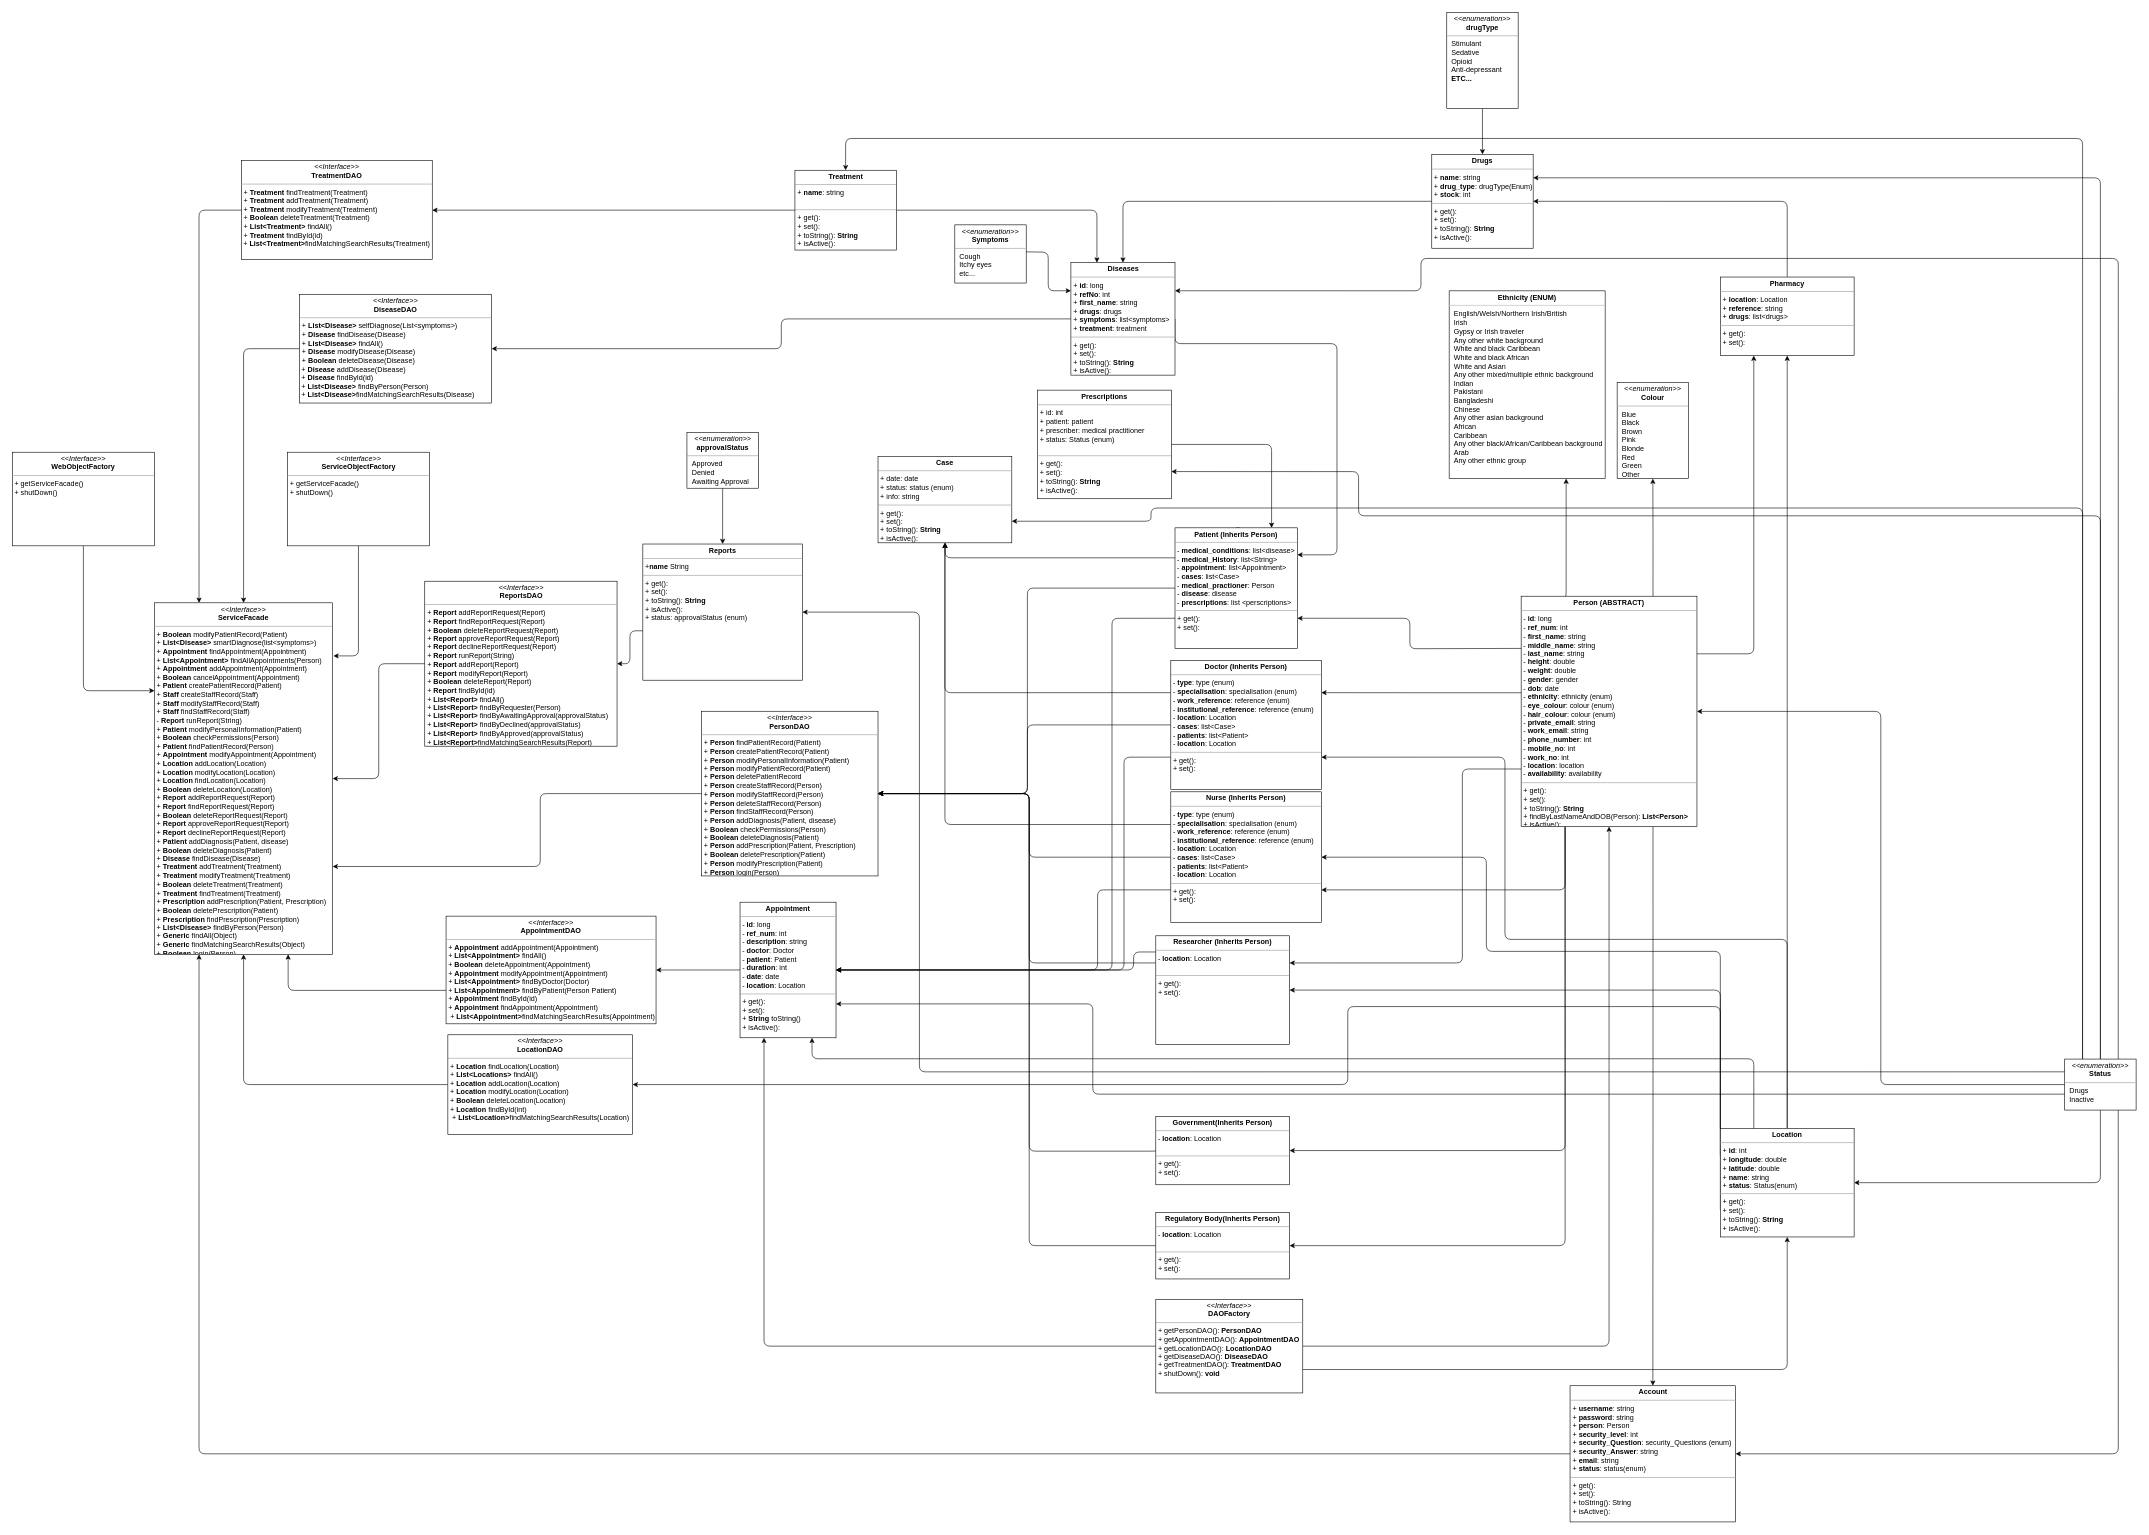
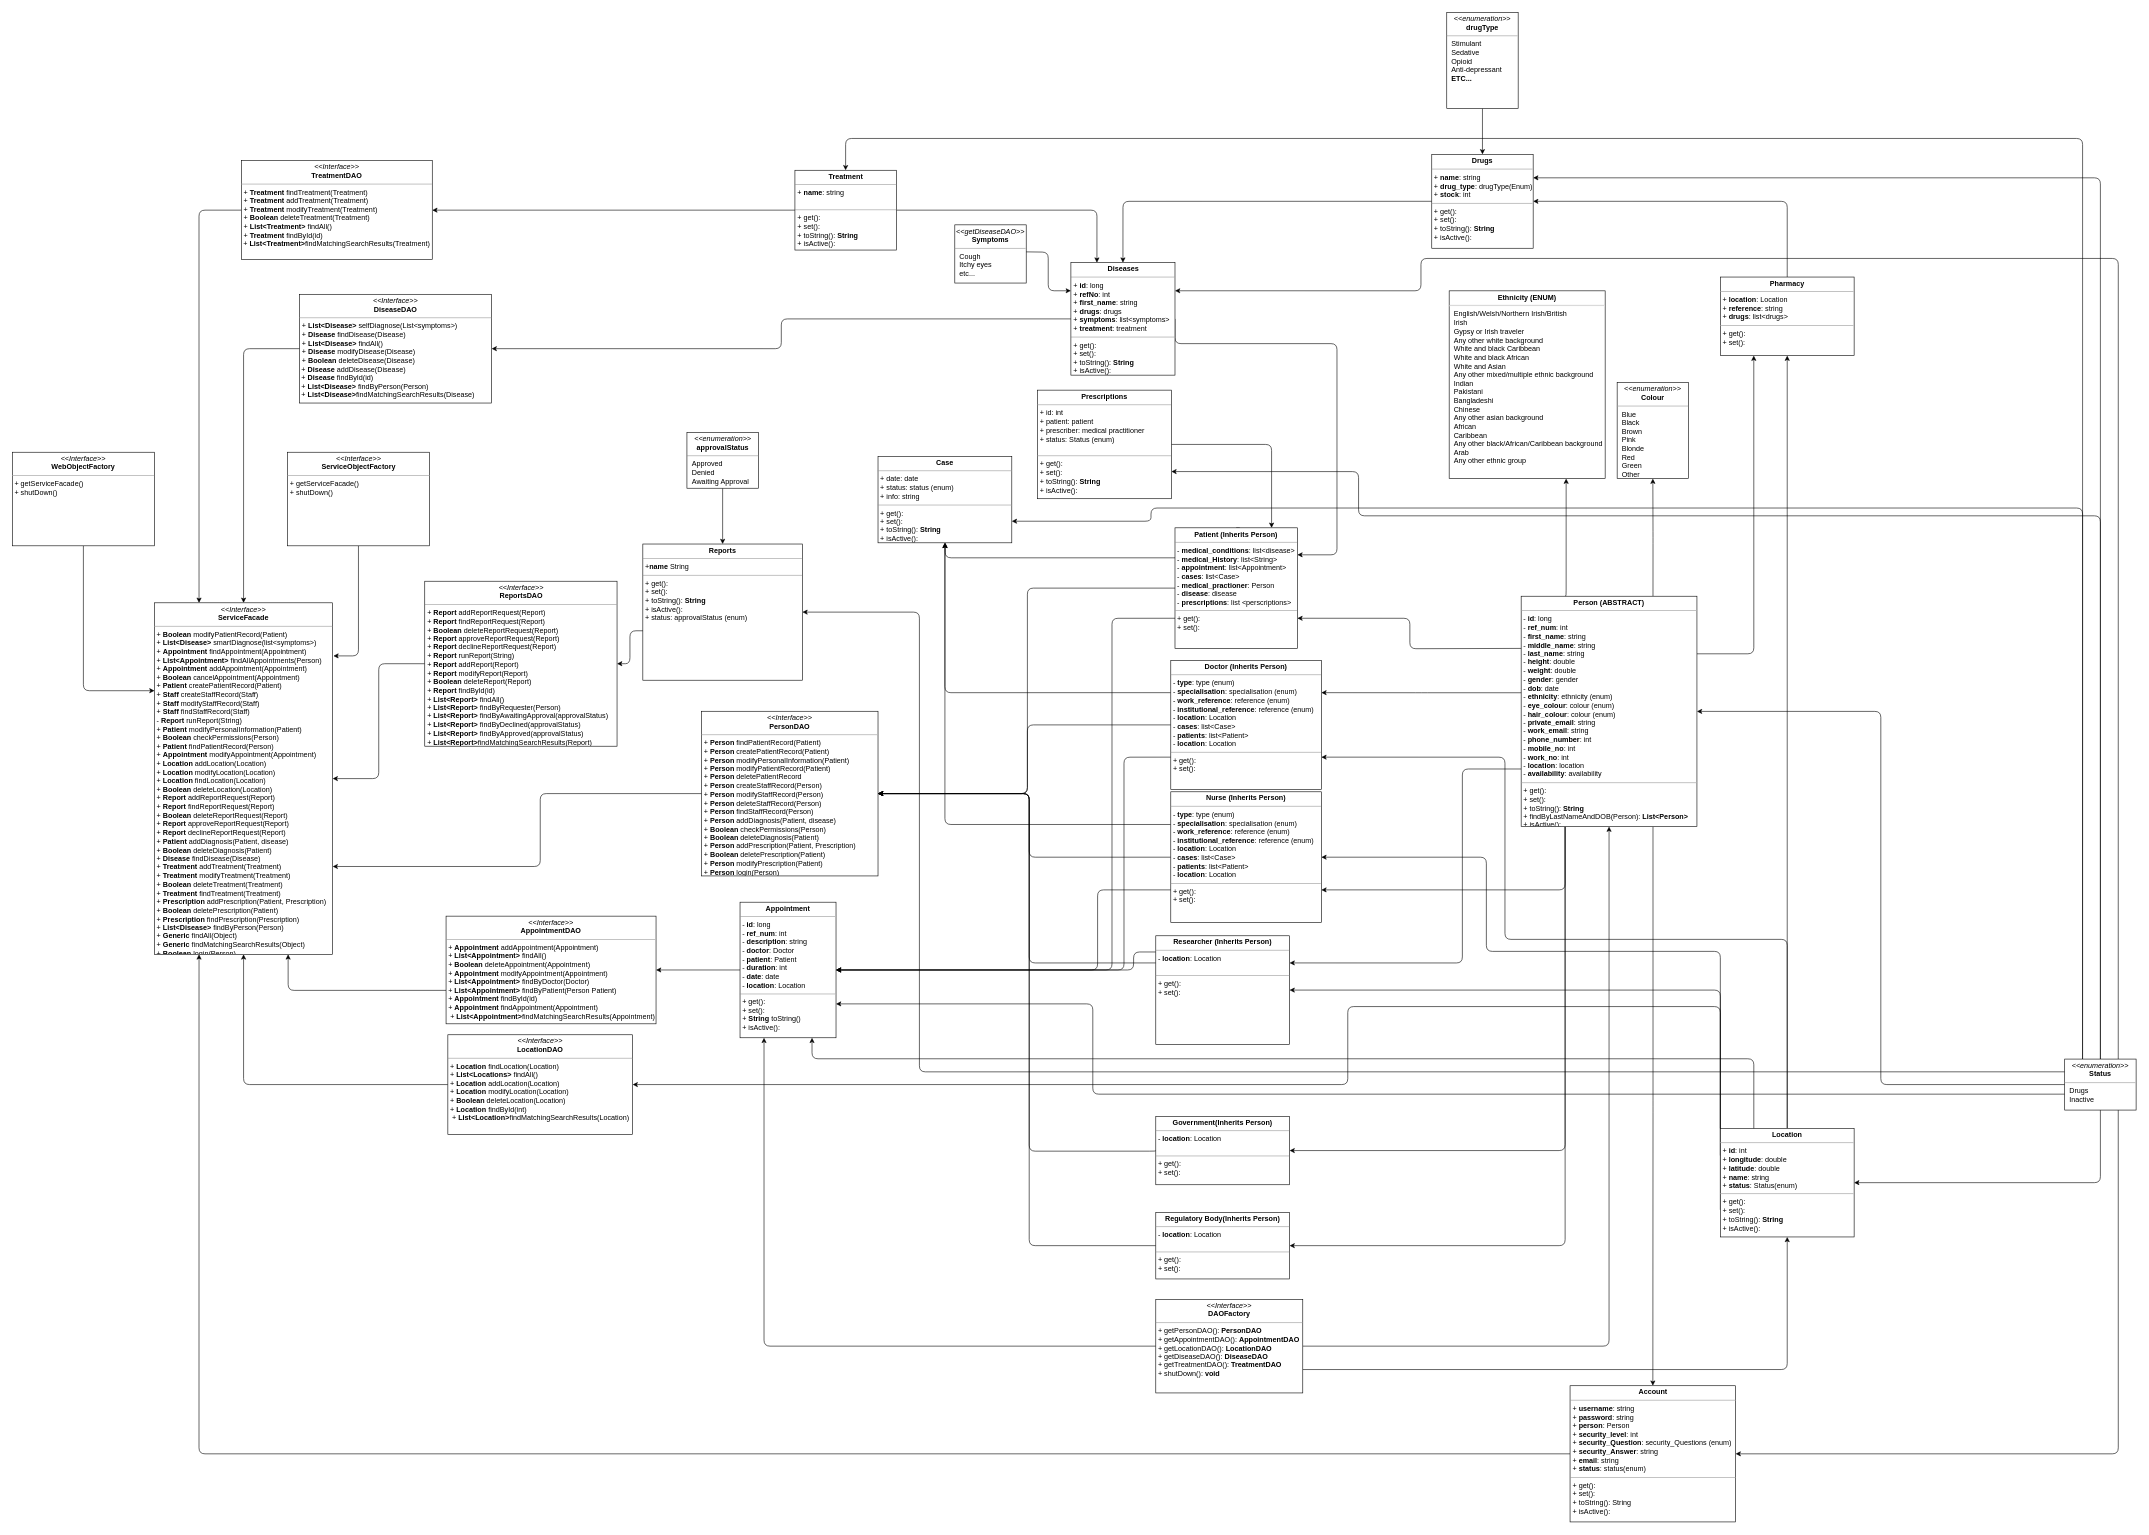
(984, 246) -> (988, 246)
